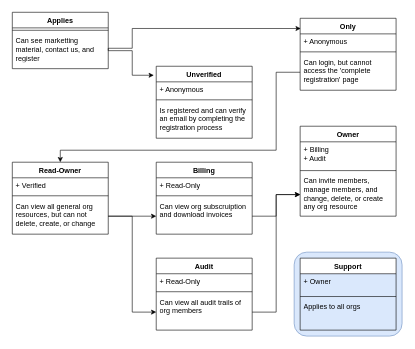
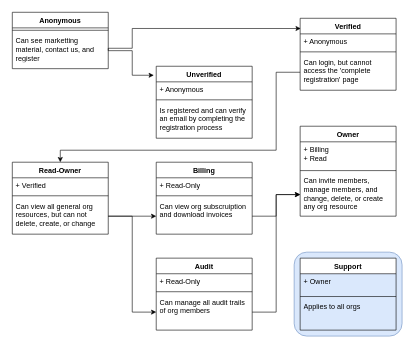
(60, 20) -> (60, 20)
(348, 26) -> (348, 26)
(317, 150) -> (317, 150)
(205, 307) -> (205, 307)
